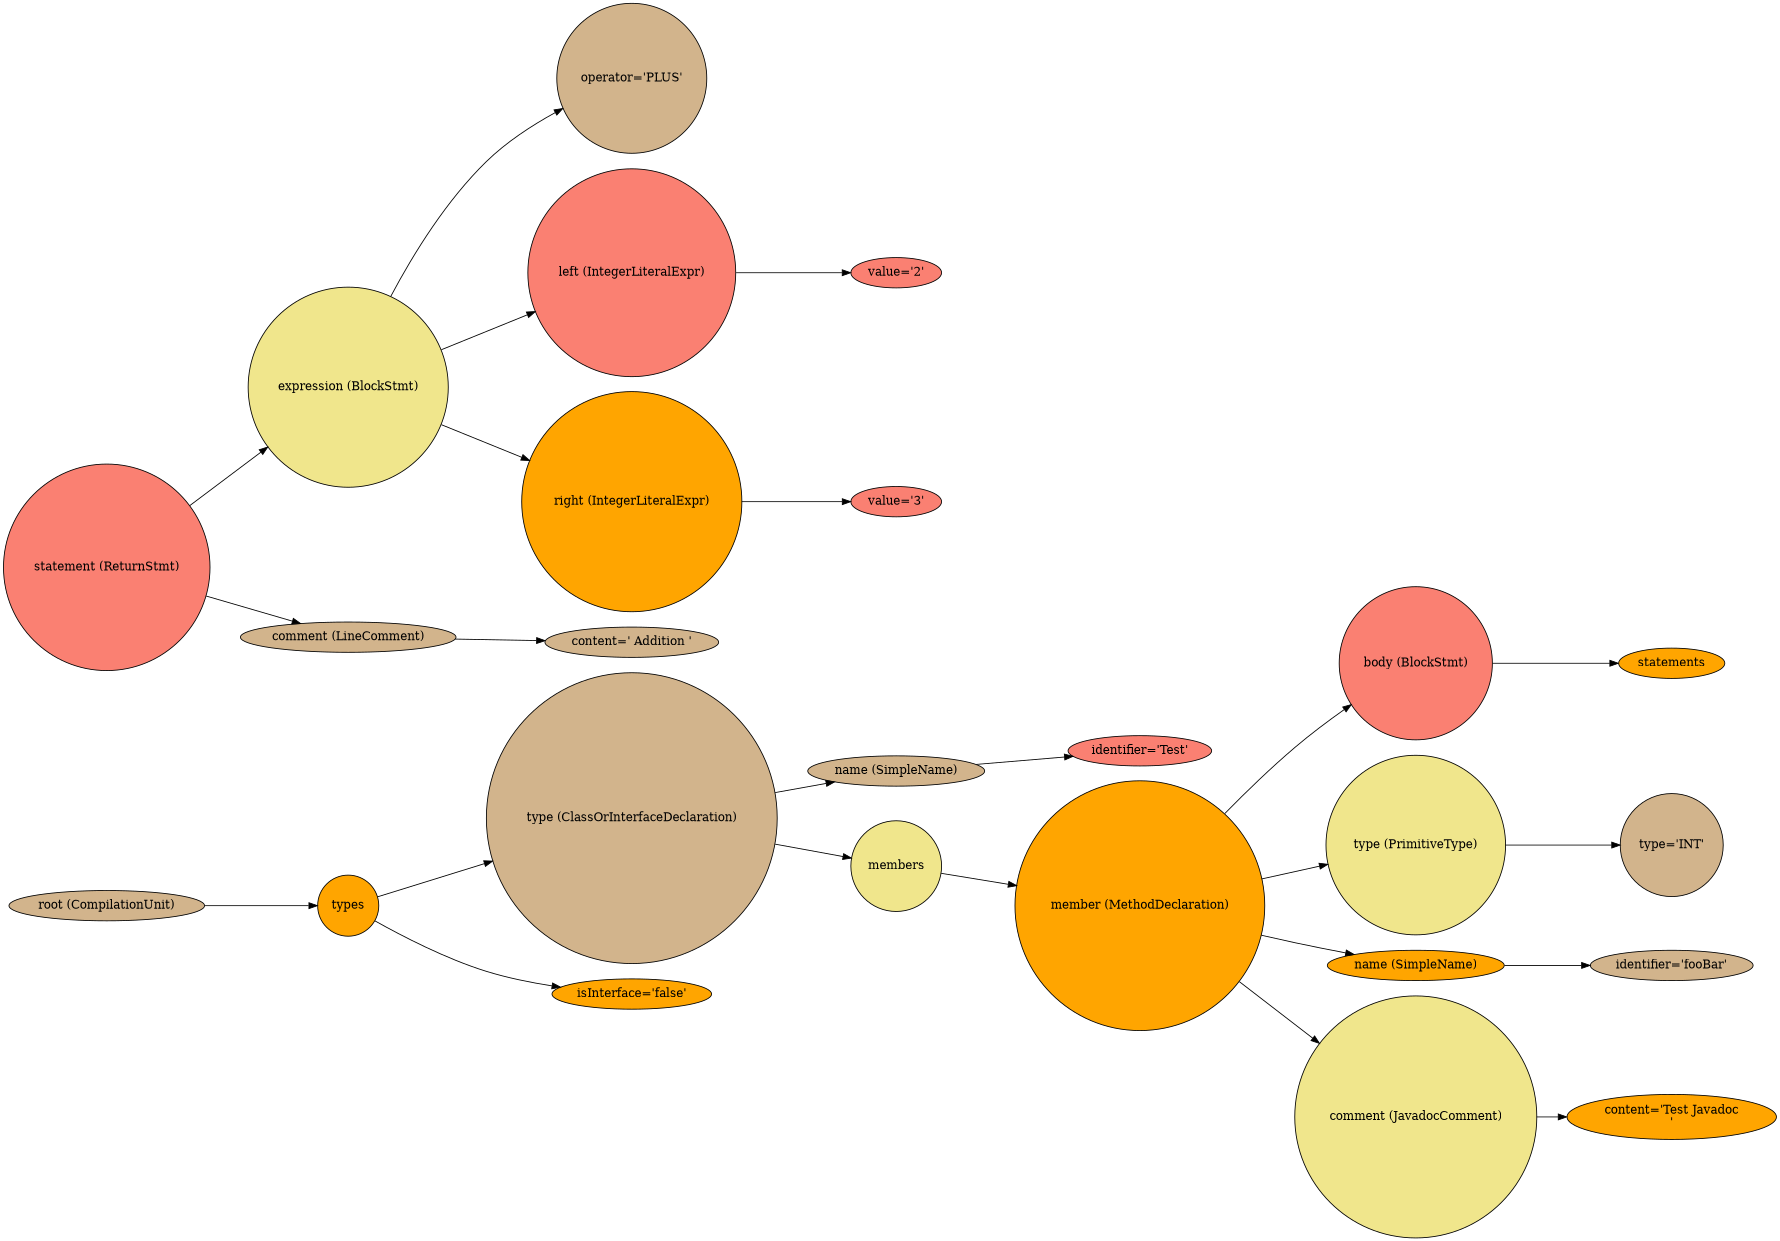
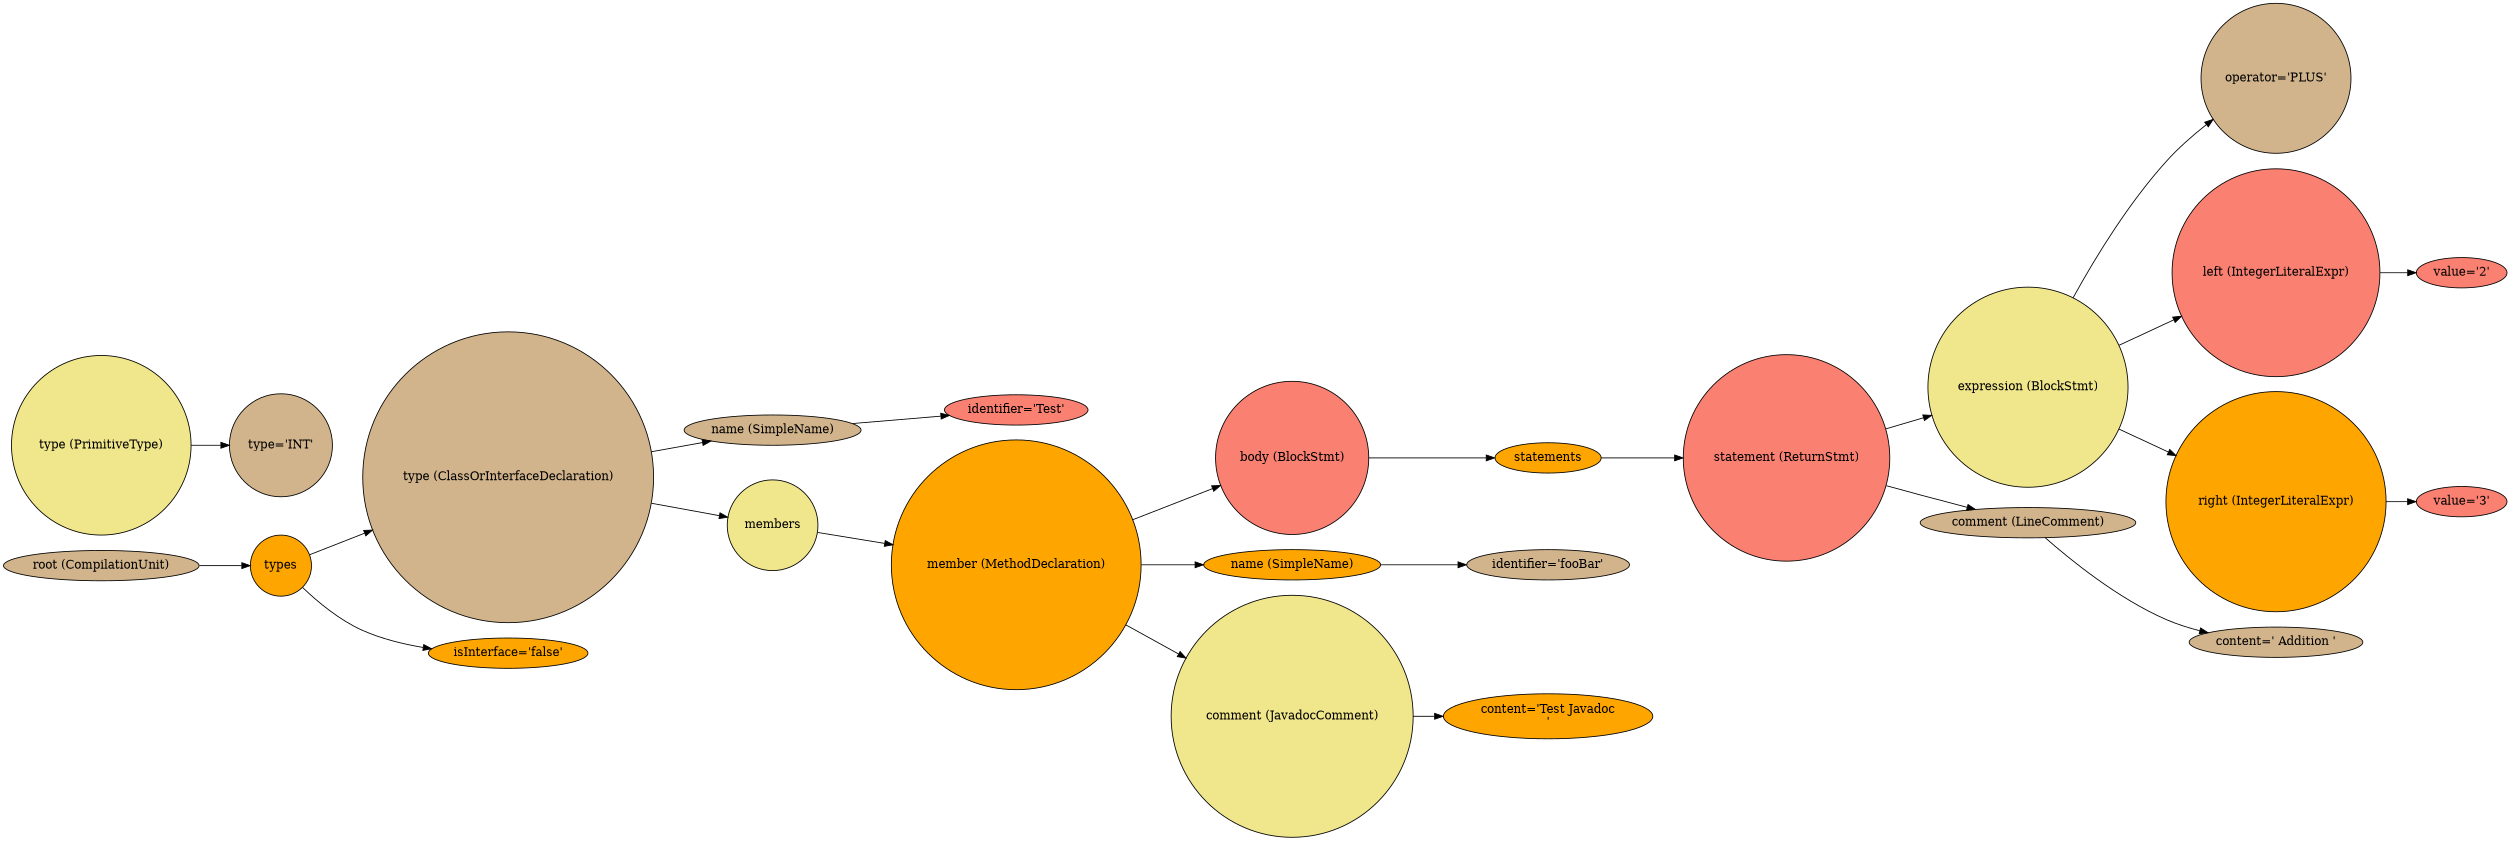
none -> (1638, 458)
(1291, 873) -> none
